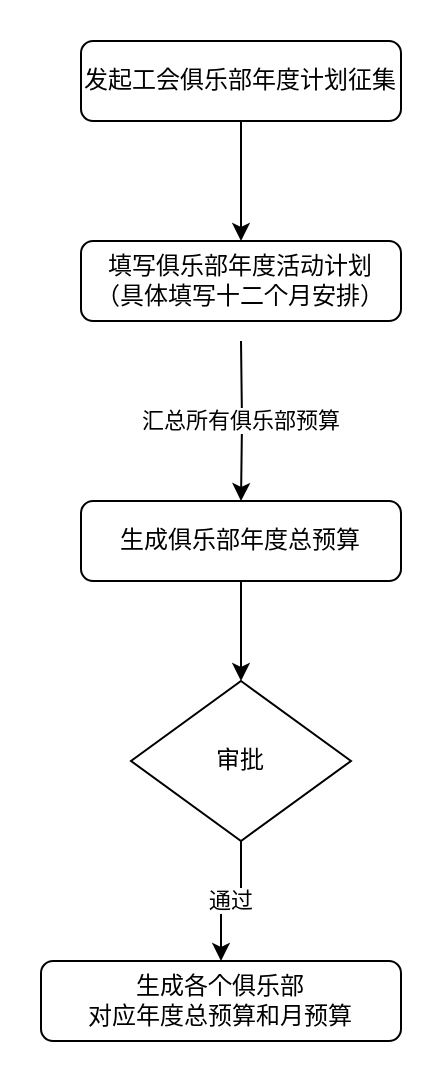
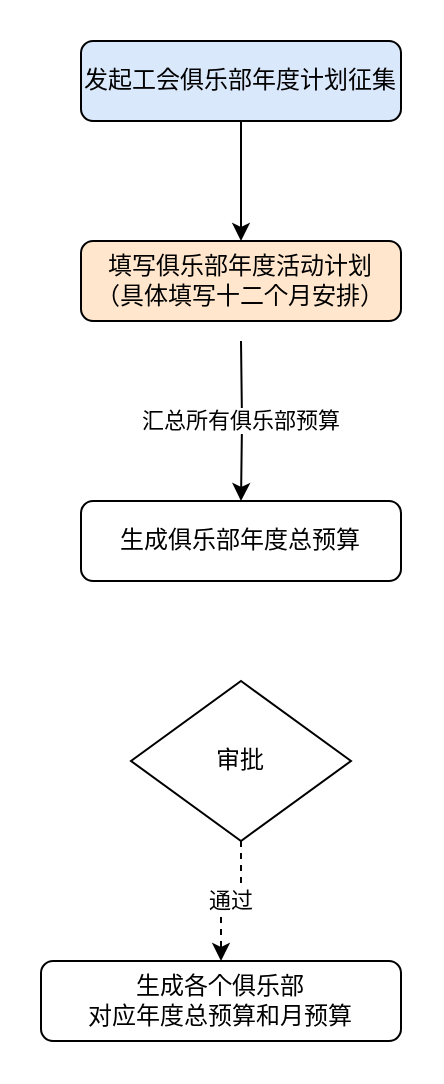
(241, 81) -> (241, 81)
(241, 281) -> (241, 281)
(241, 624) -> none
(241, 866) -> (241, 866)
